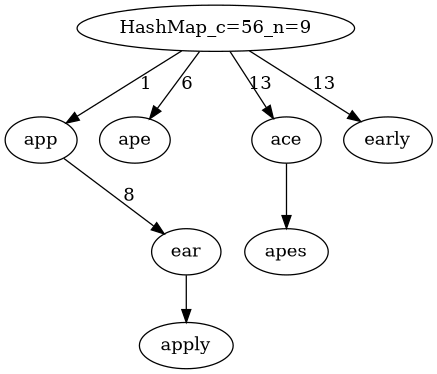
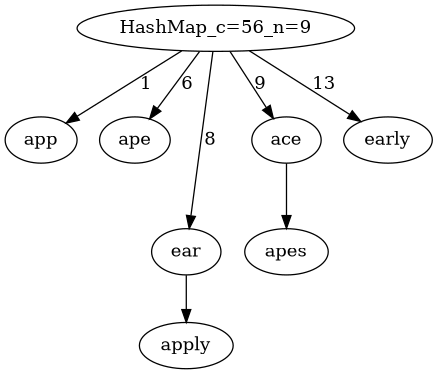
(261, 84) -> (261, 84)
(109, 192) -> (202, 134)
